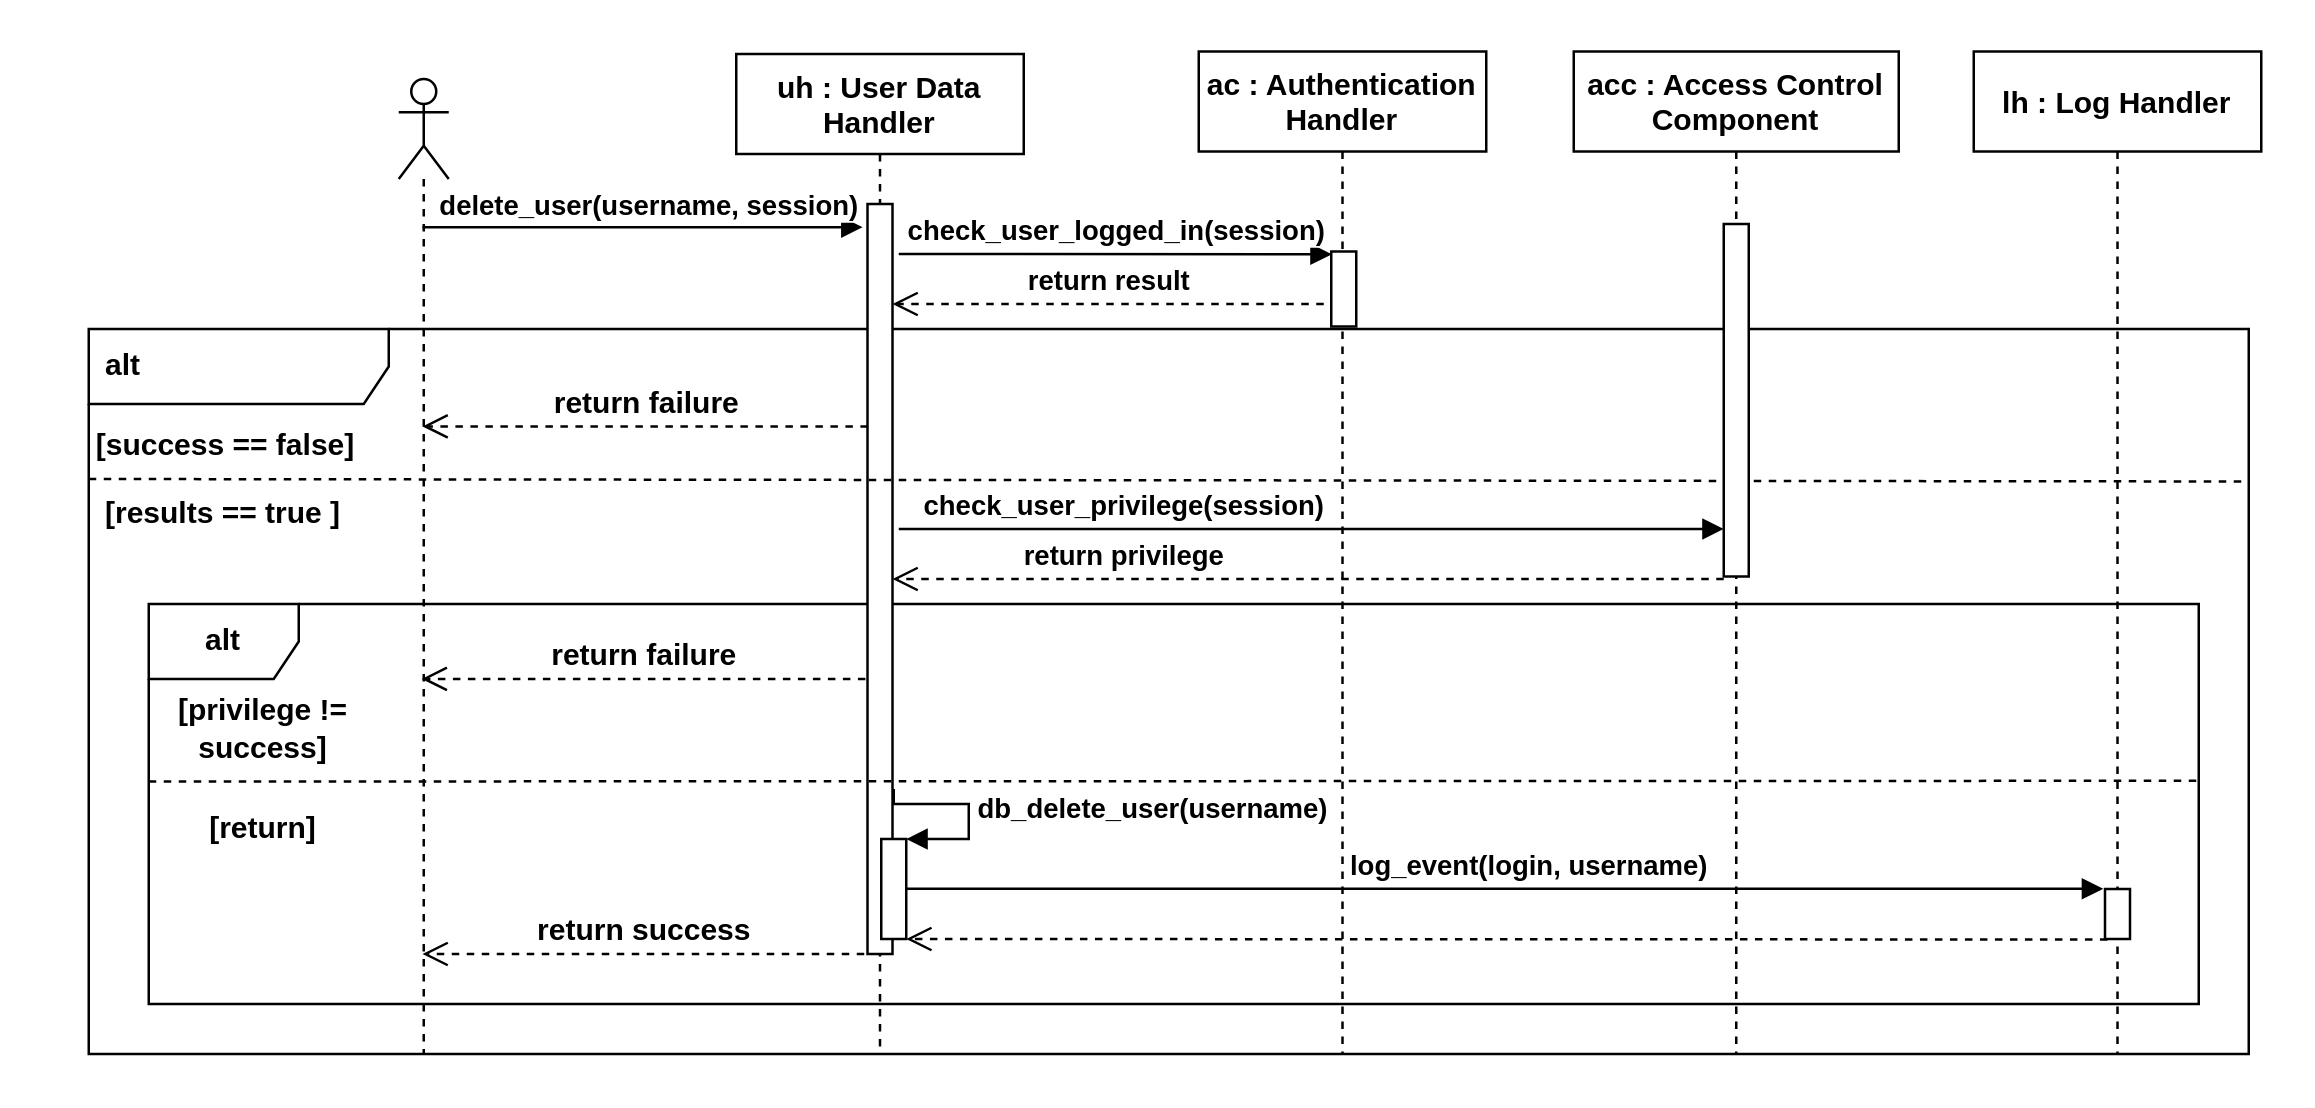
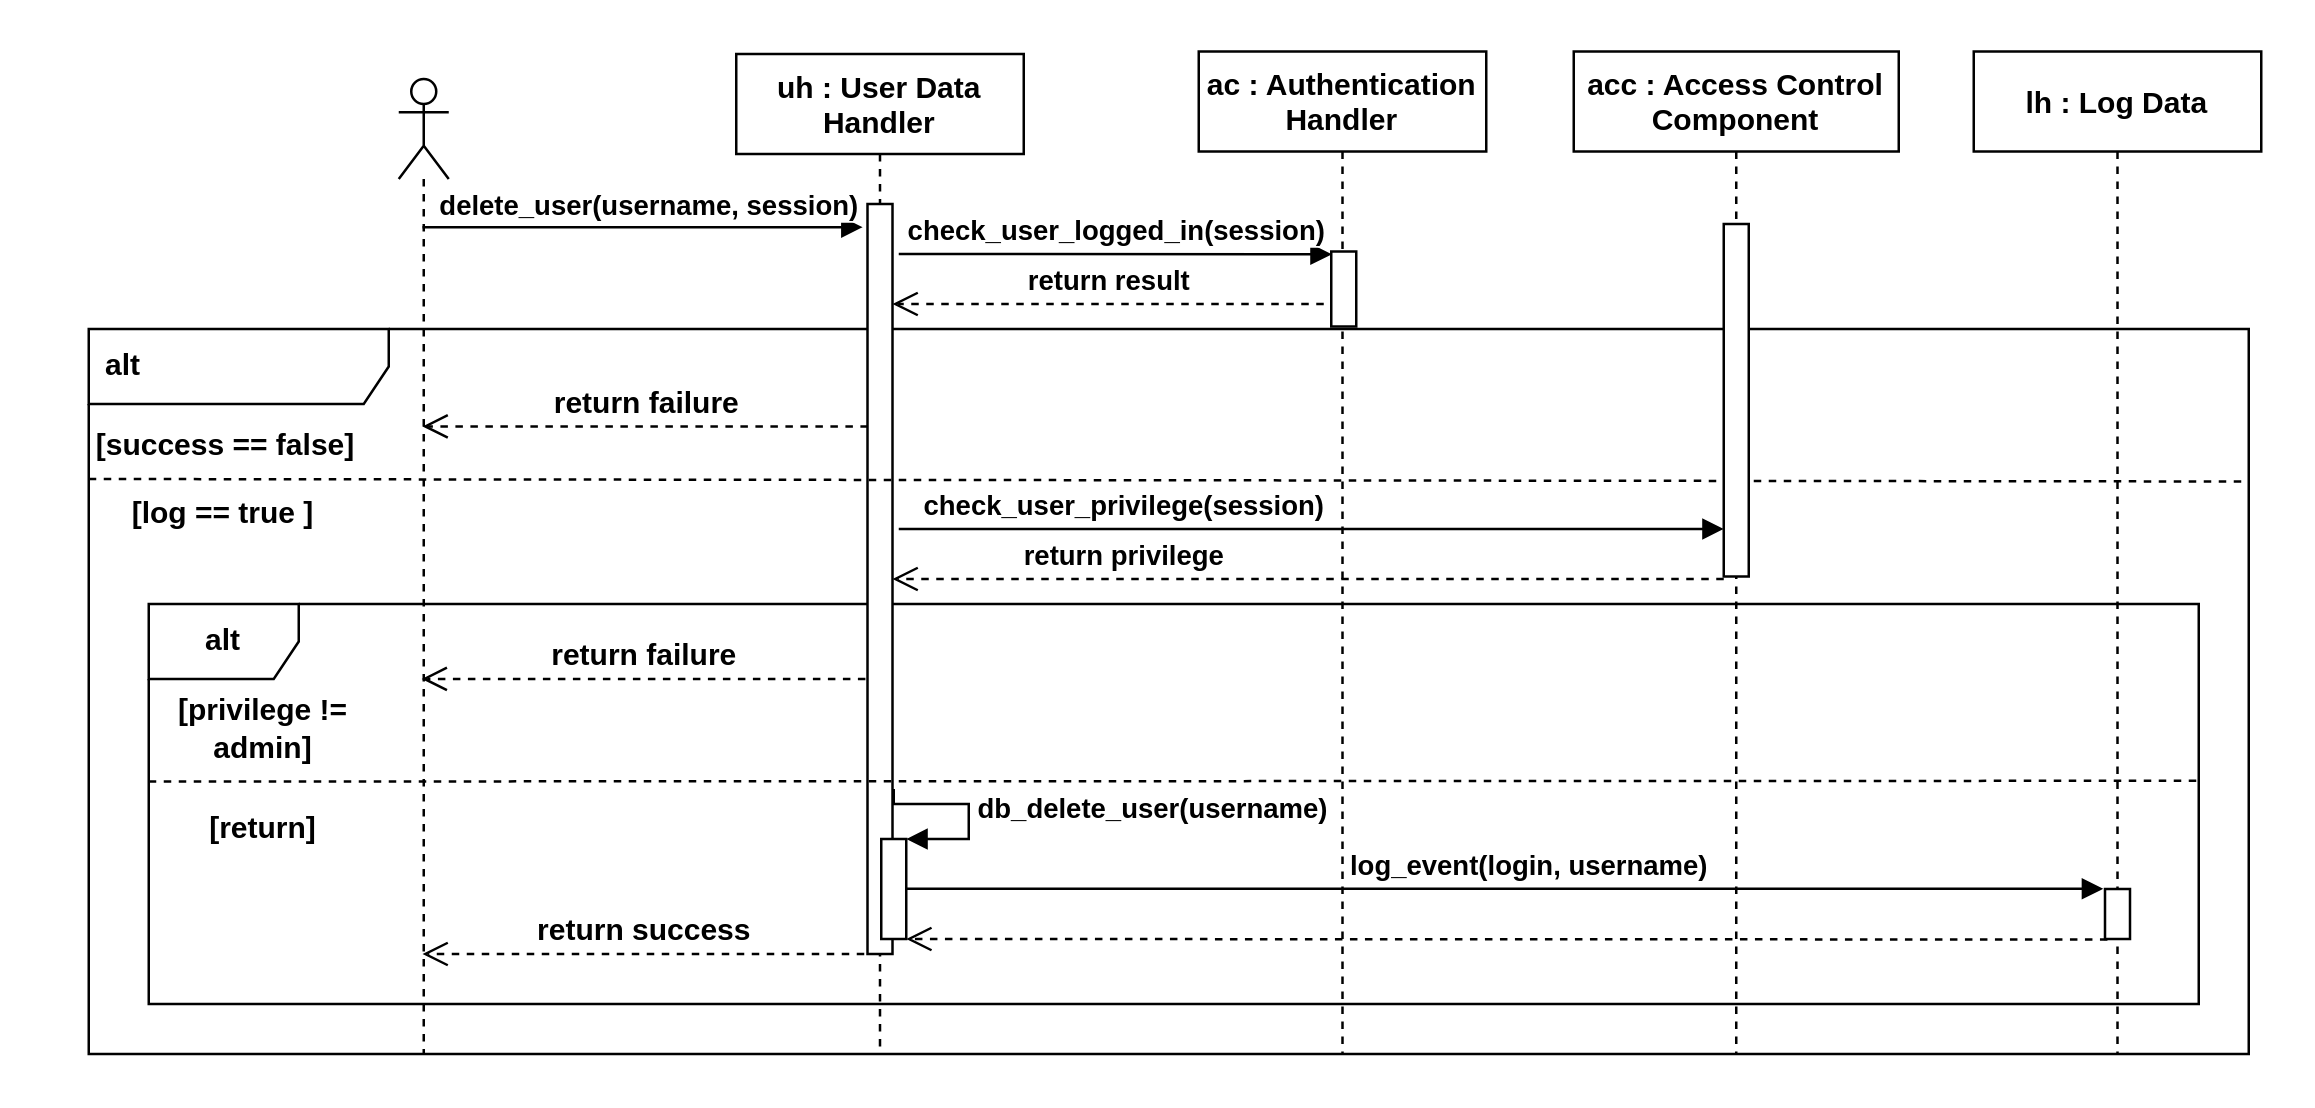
(2116, 103) -> (2116, 103)
(224, 514) -> (224, 514)
(264, 729) -> (264, 729)
